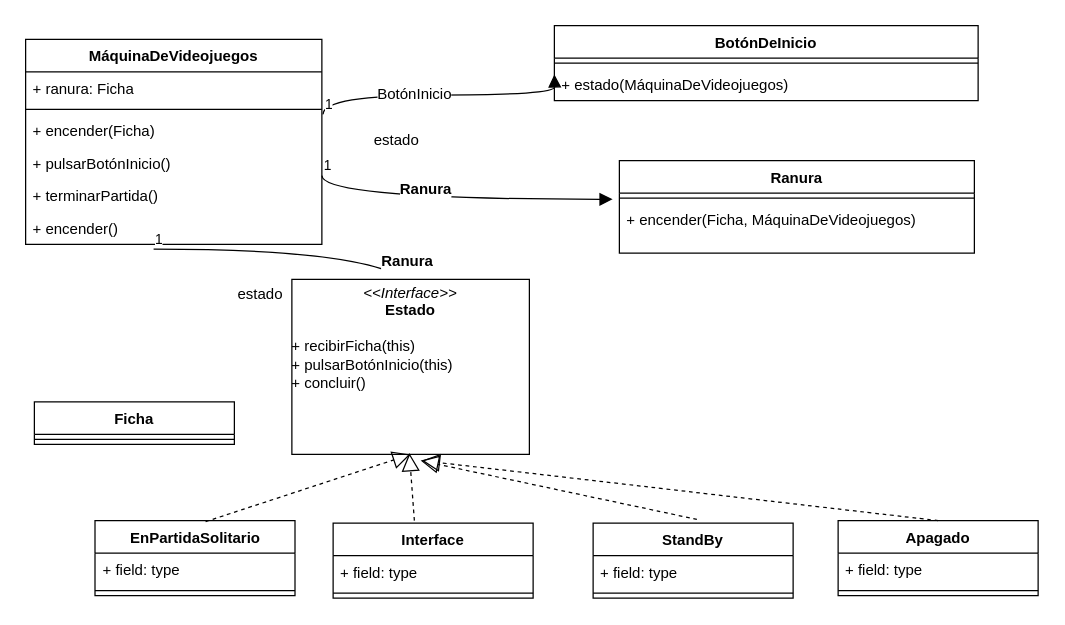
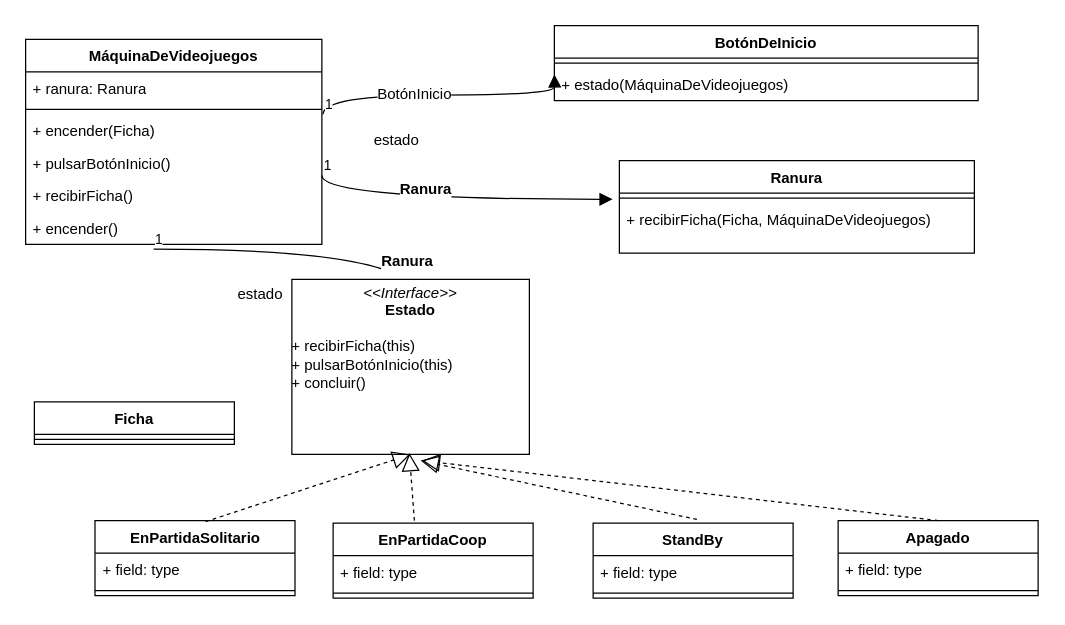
(88, 90) -> (94, 90)
(107, 197) -> (93, 197)
(779, 221) -> (790, 221)
(433, 541) -> (433, 541)
